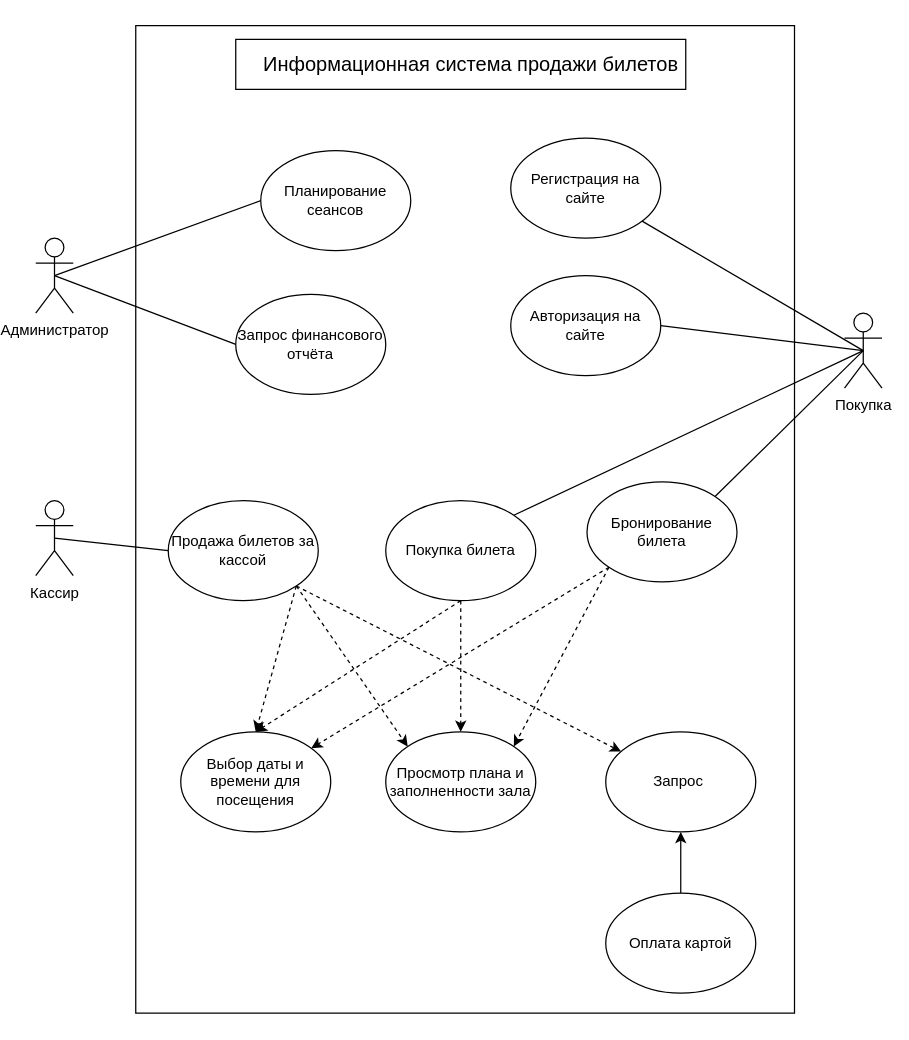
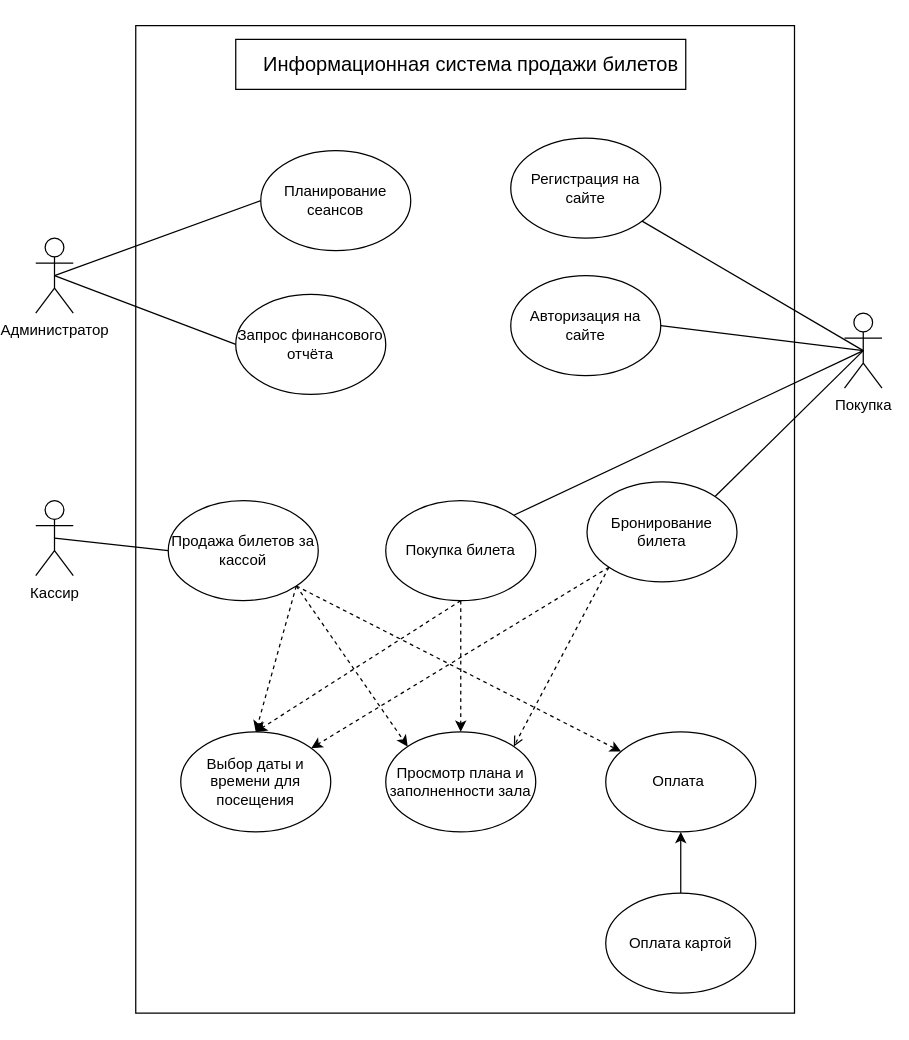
(518, 738) -> (517, 740)
(681, 782) -> (681, 782)
